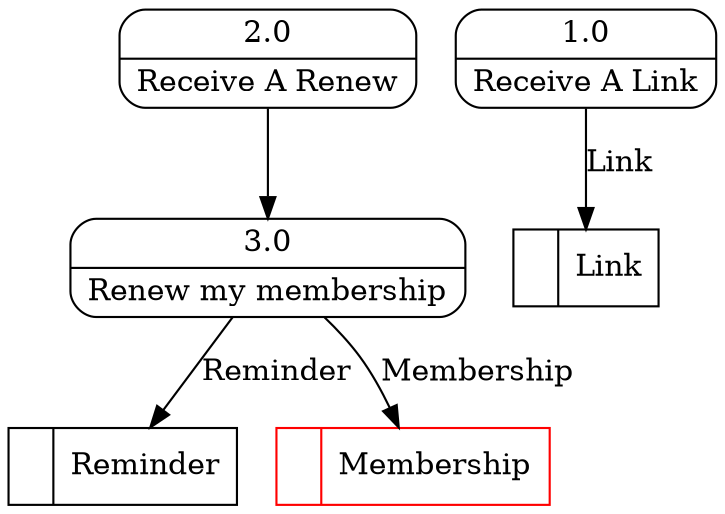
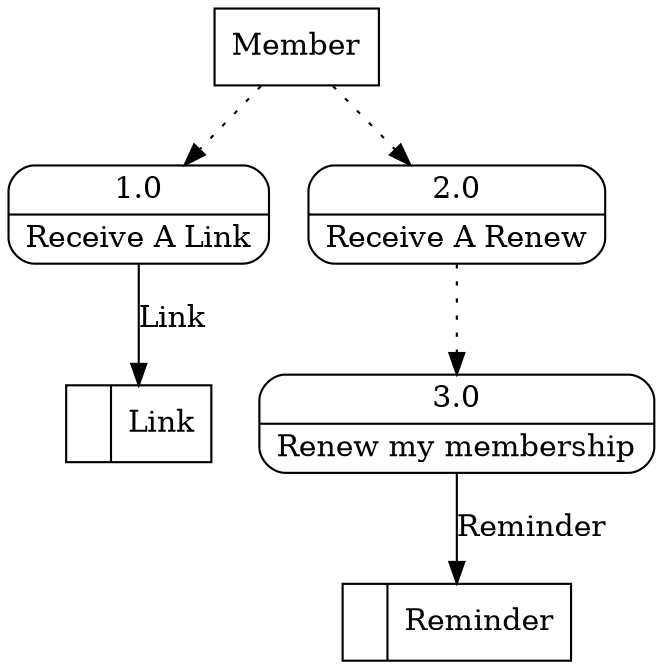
none -> (297, 47)
(268, 152) -> (457, 308)
(413, 466) -> none
